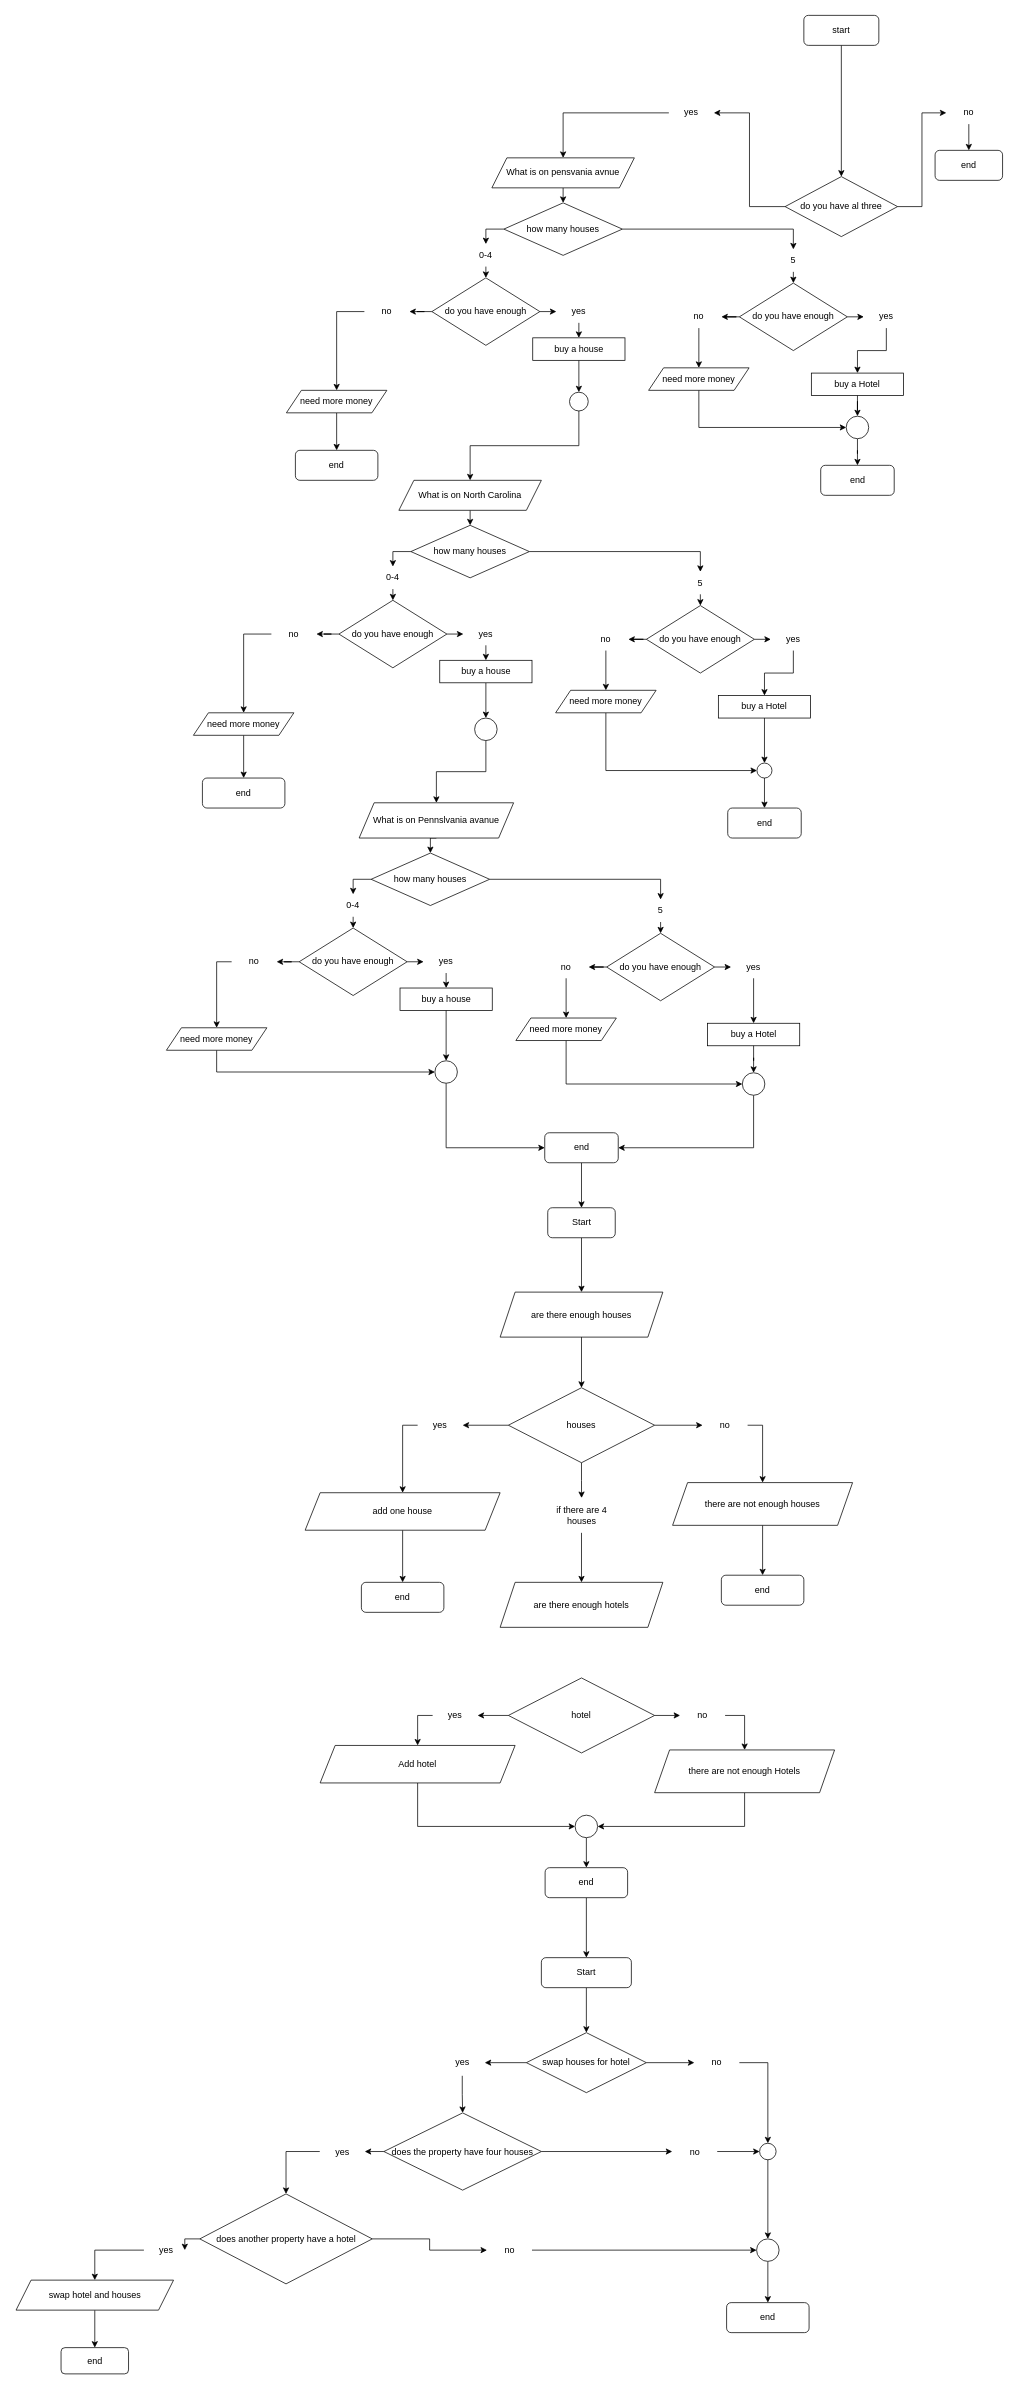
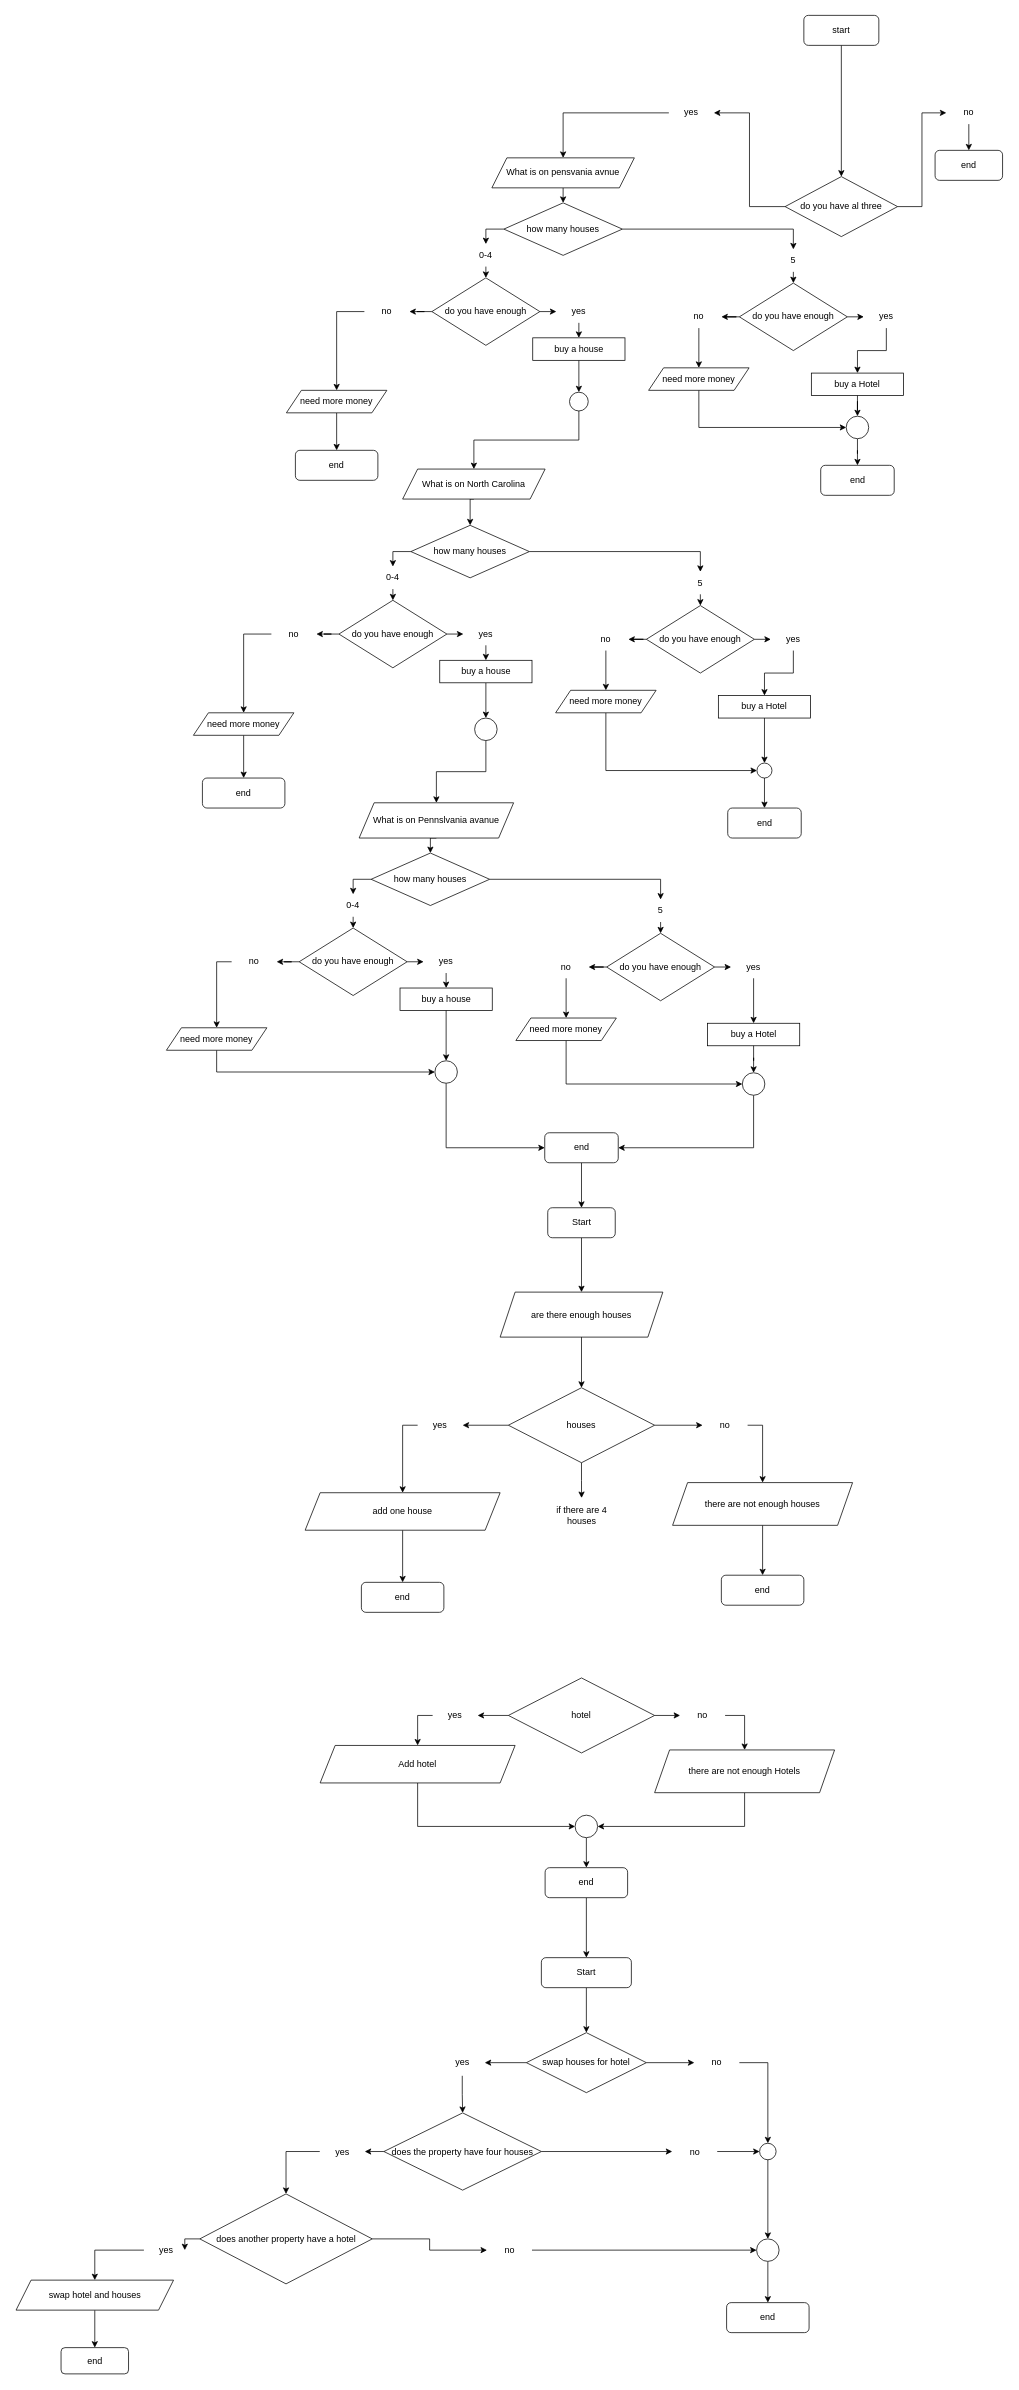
(470, 495) -> (474, 484)
(581, 1555) -> none
(581, 1605) -> none
